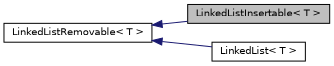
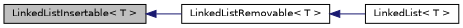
(175, 23) -> (169, 14)
